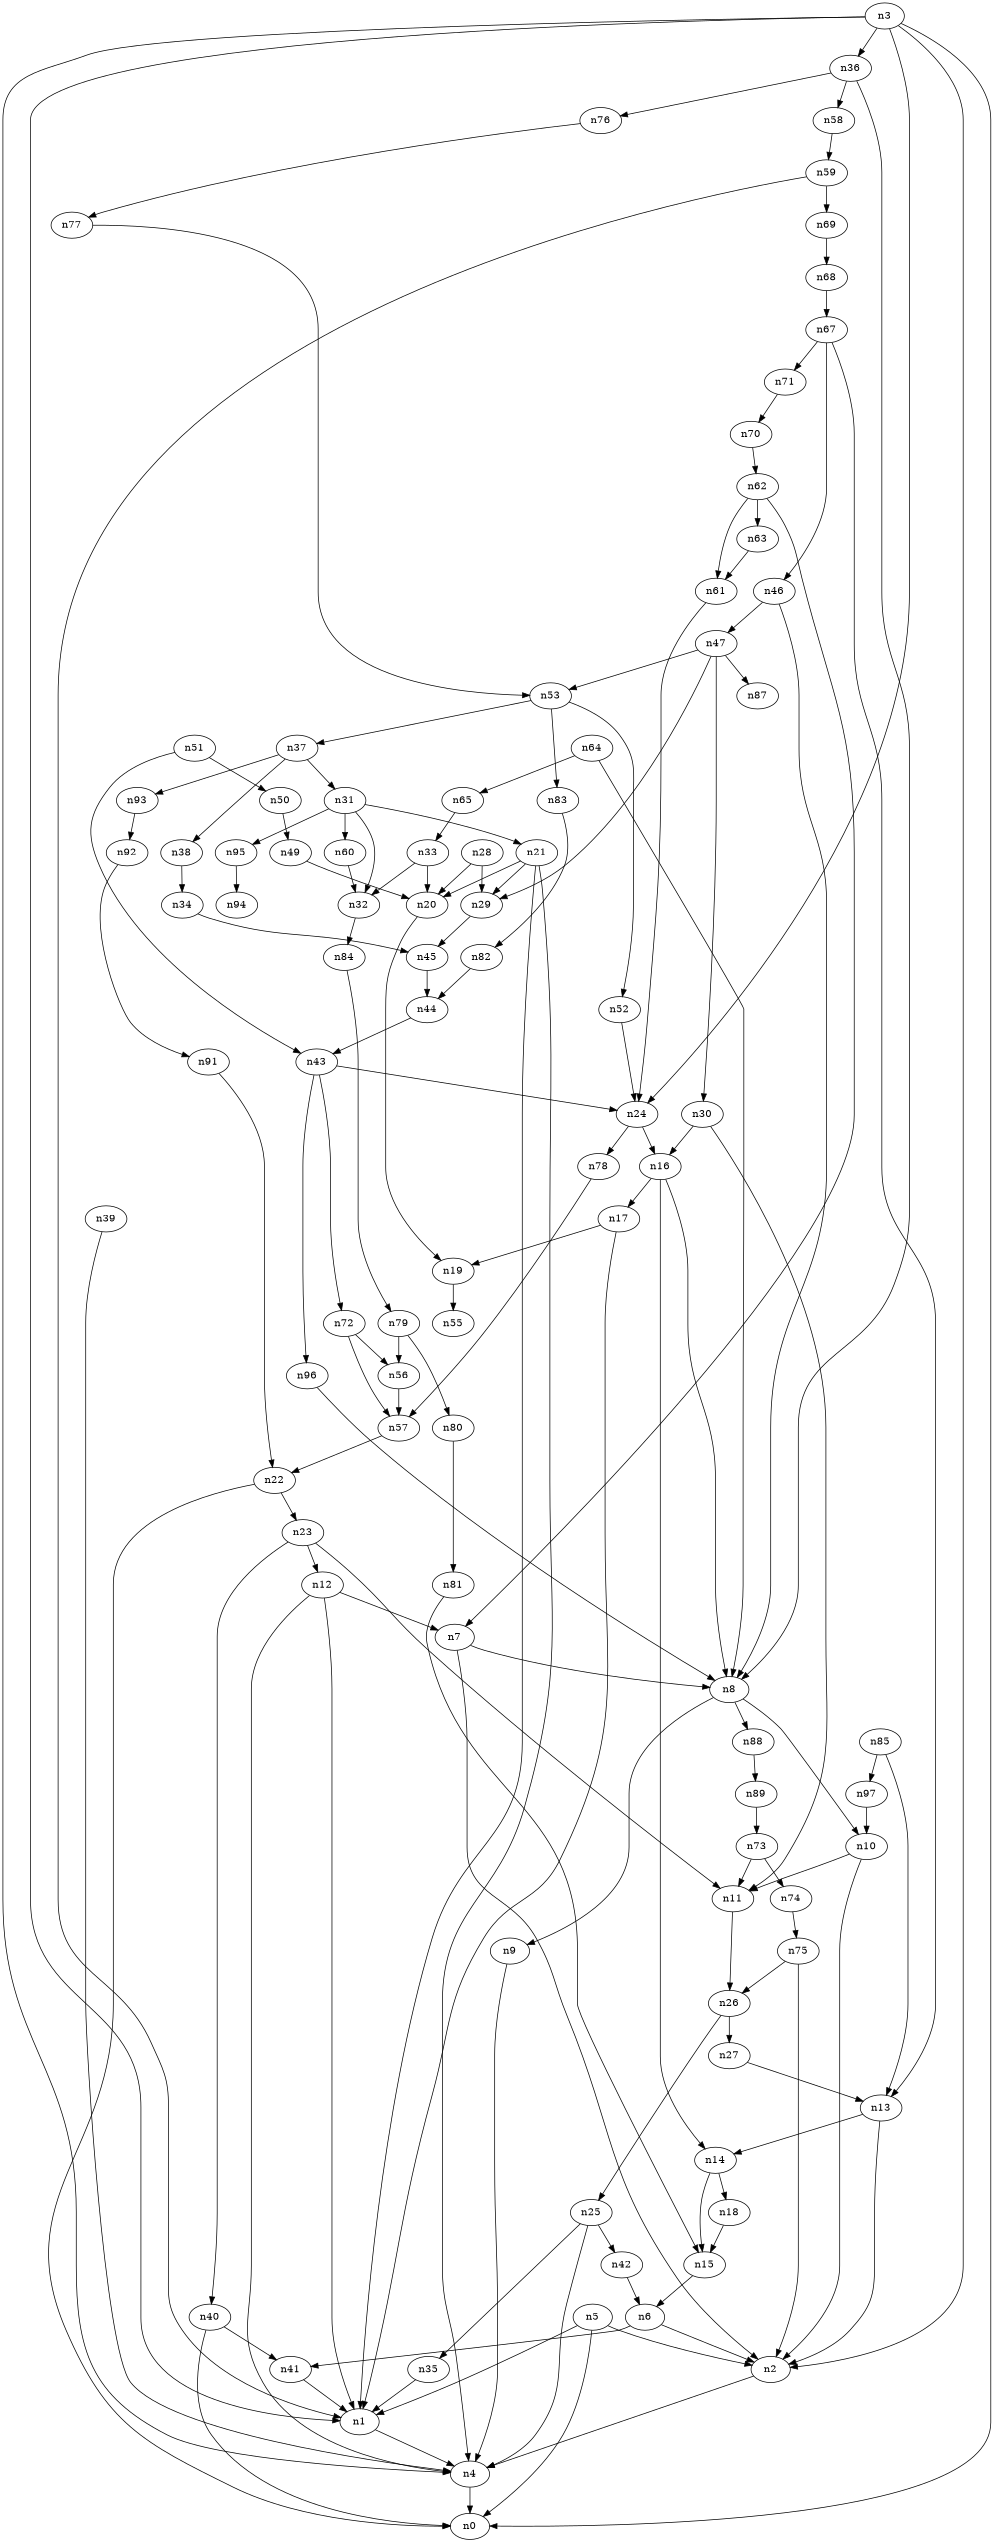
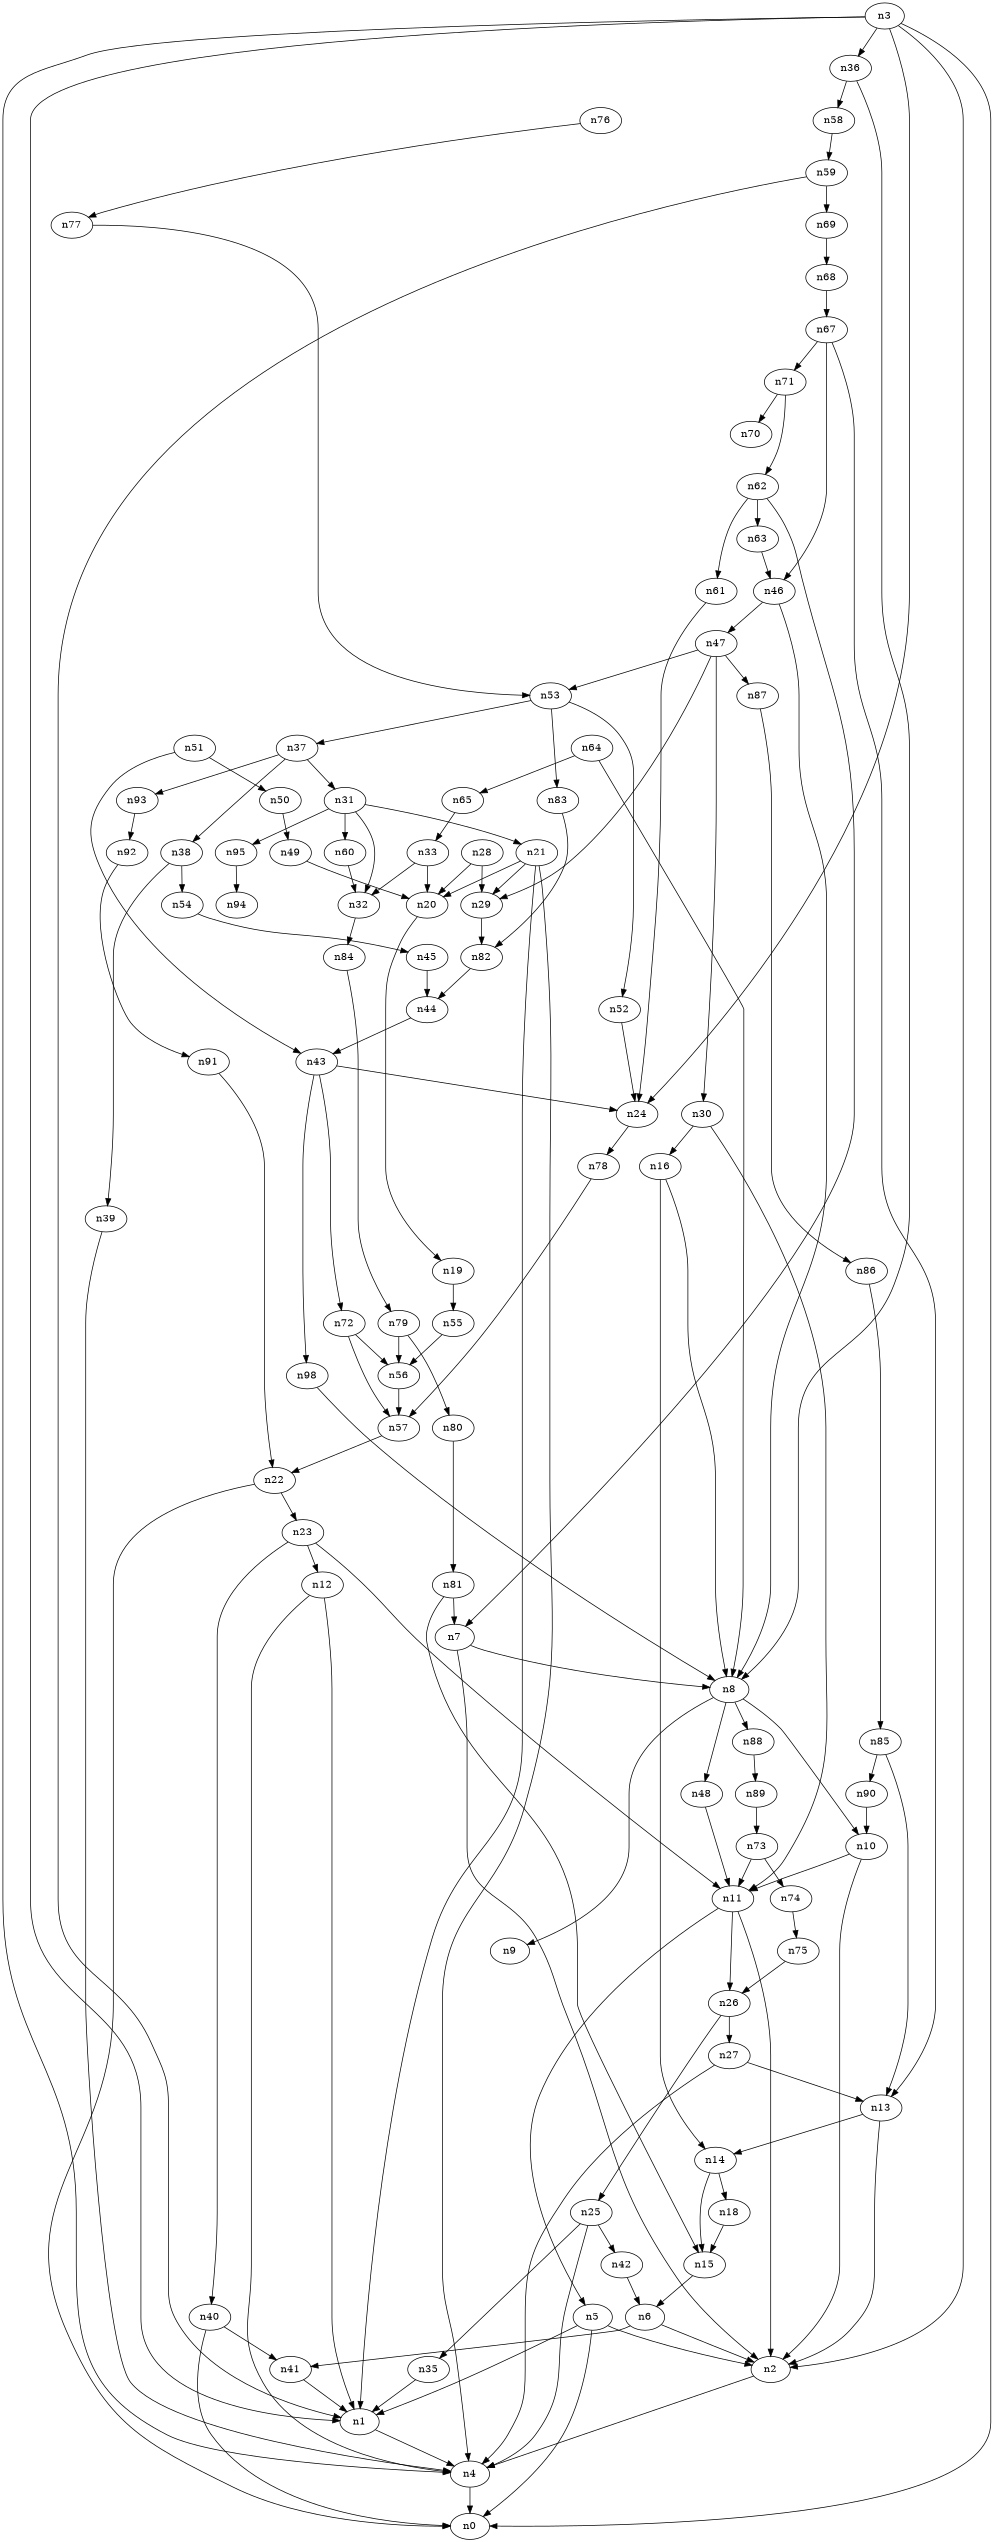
(729, 94) -> none
(754, 457) -> (782, 433)
(739, 562) -> (765, 562)
(182, 905) -> (182, 905)
(457, 929) -> (482, 928)
none -> (113, 1022)
(647, 1137) -> none
(619, 1219) -> none
none -> (867, 1271)
none -> (429, 1347)
(307, 1376) -> (307, 1376)
(379, 1607) -> (454, 1608)
none -> (702, 1794)
(867, 1794) -> (867, 1794)
none -> (550, 2074)
(798, 2158) -> (771, 2128)
(495, 2210) -> (544, 2232)
